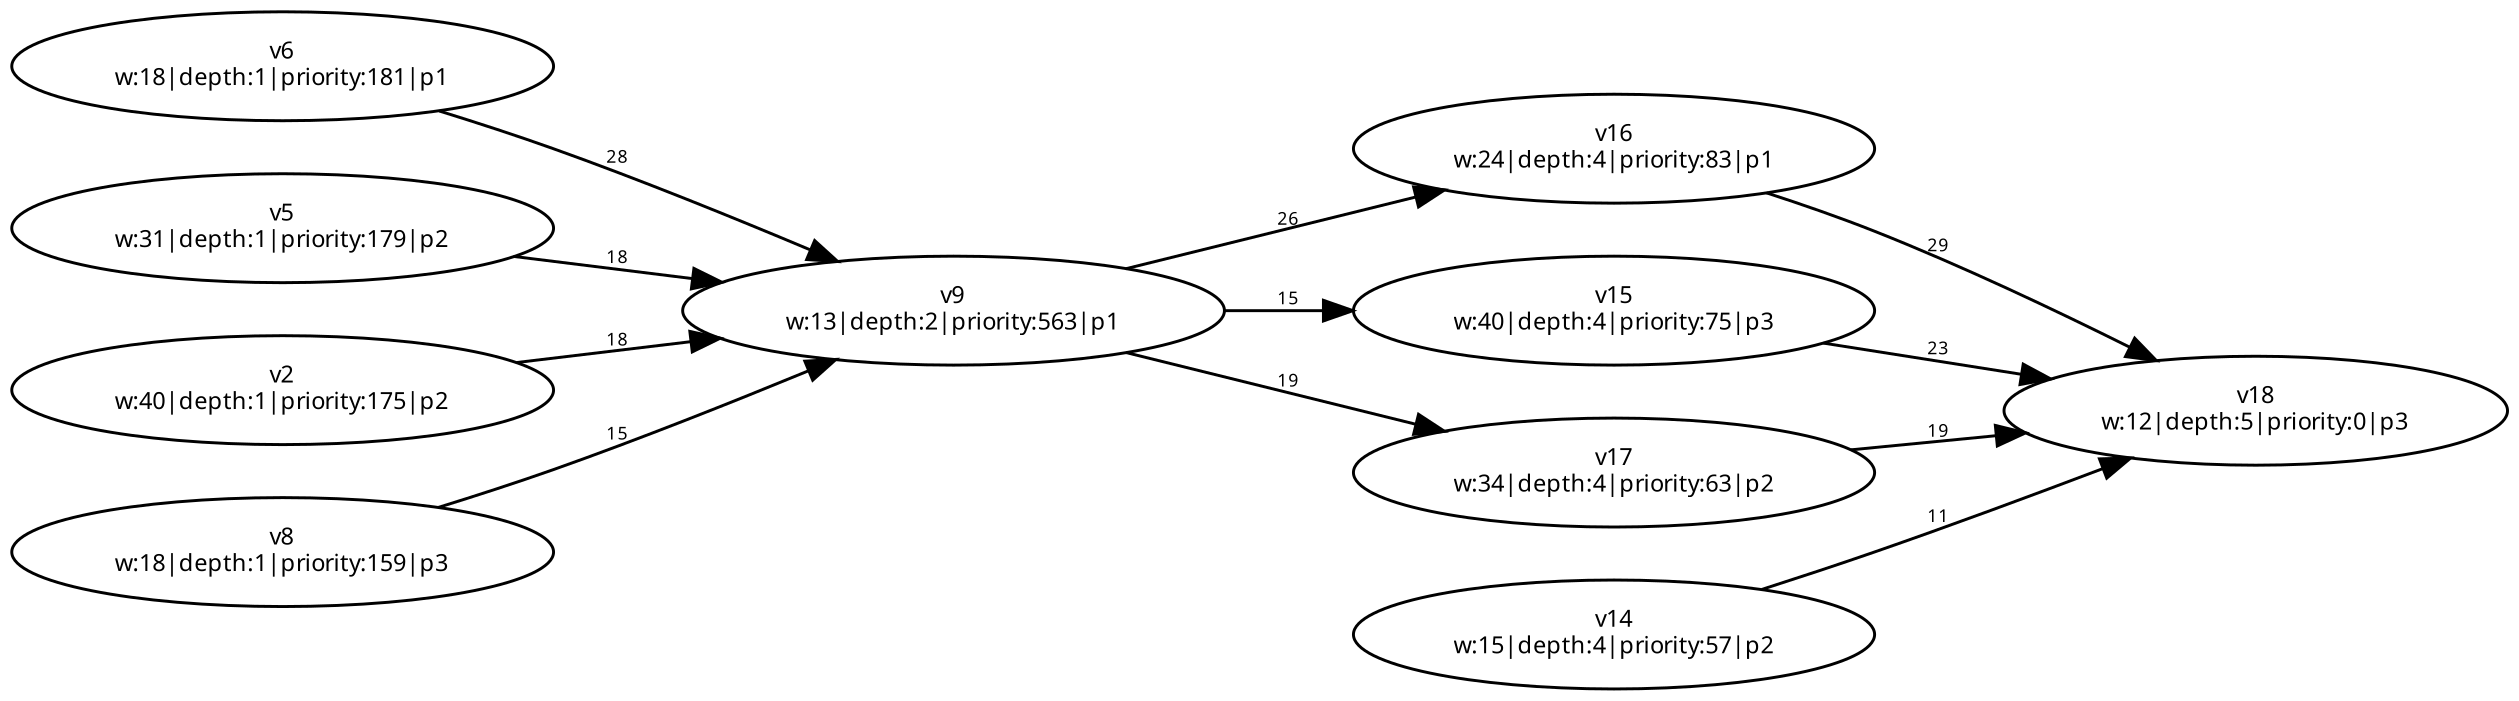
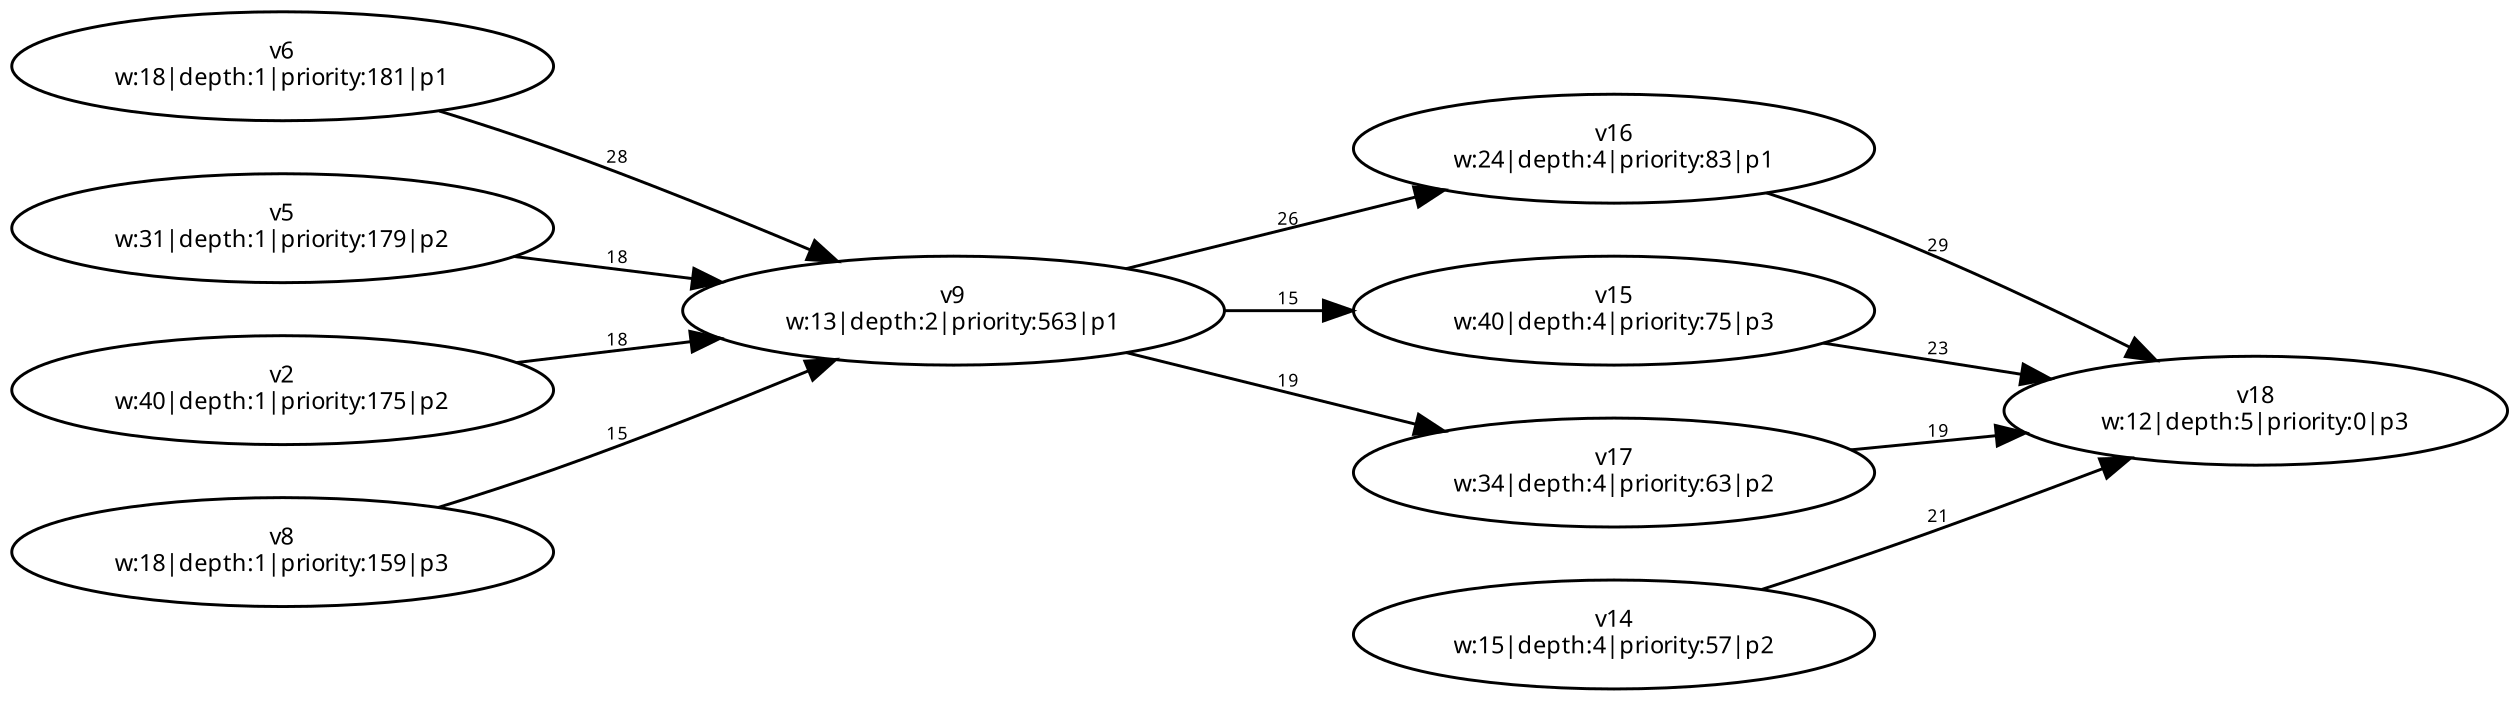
(1939, 518) -> (1939, 518)
